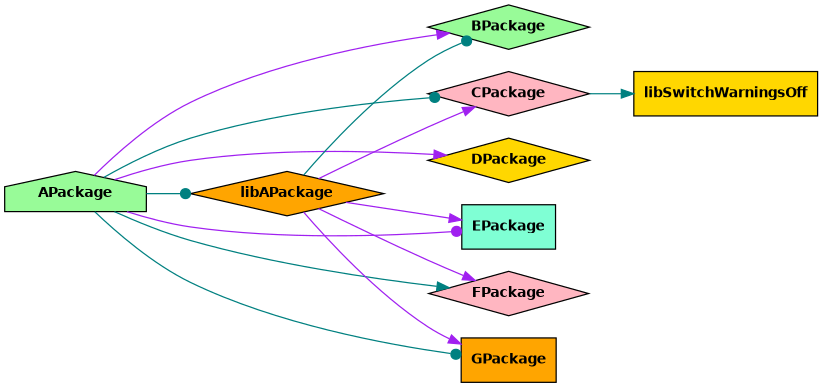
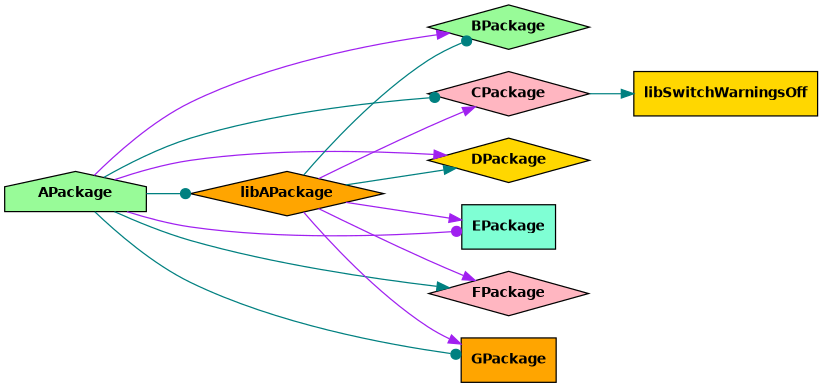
none -> (395, 177)
